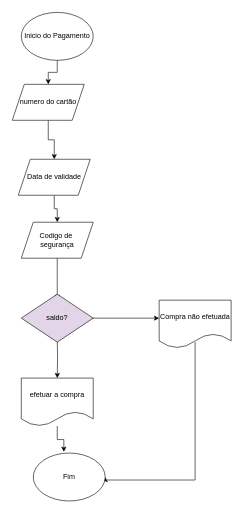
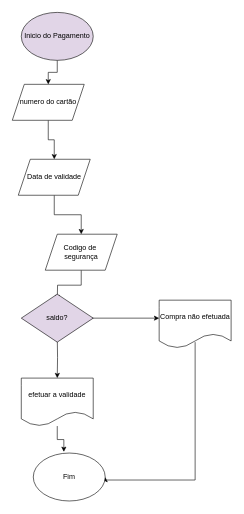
(57, 36) -> (57, 36)
(57, 240) -> (81, 252)
(57, 395) -> (57, 395)
